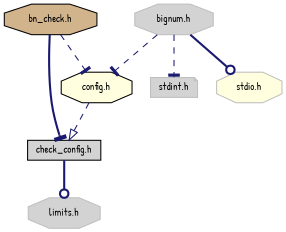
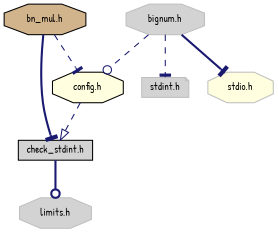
(51, 19) -> (45, 19)
(209, 51) -> (201, 52)
(137, 52) -> (130, 51)
(64, 150) -> (55, 150)
